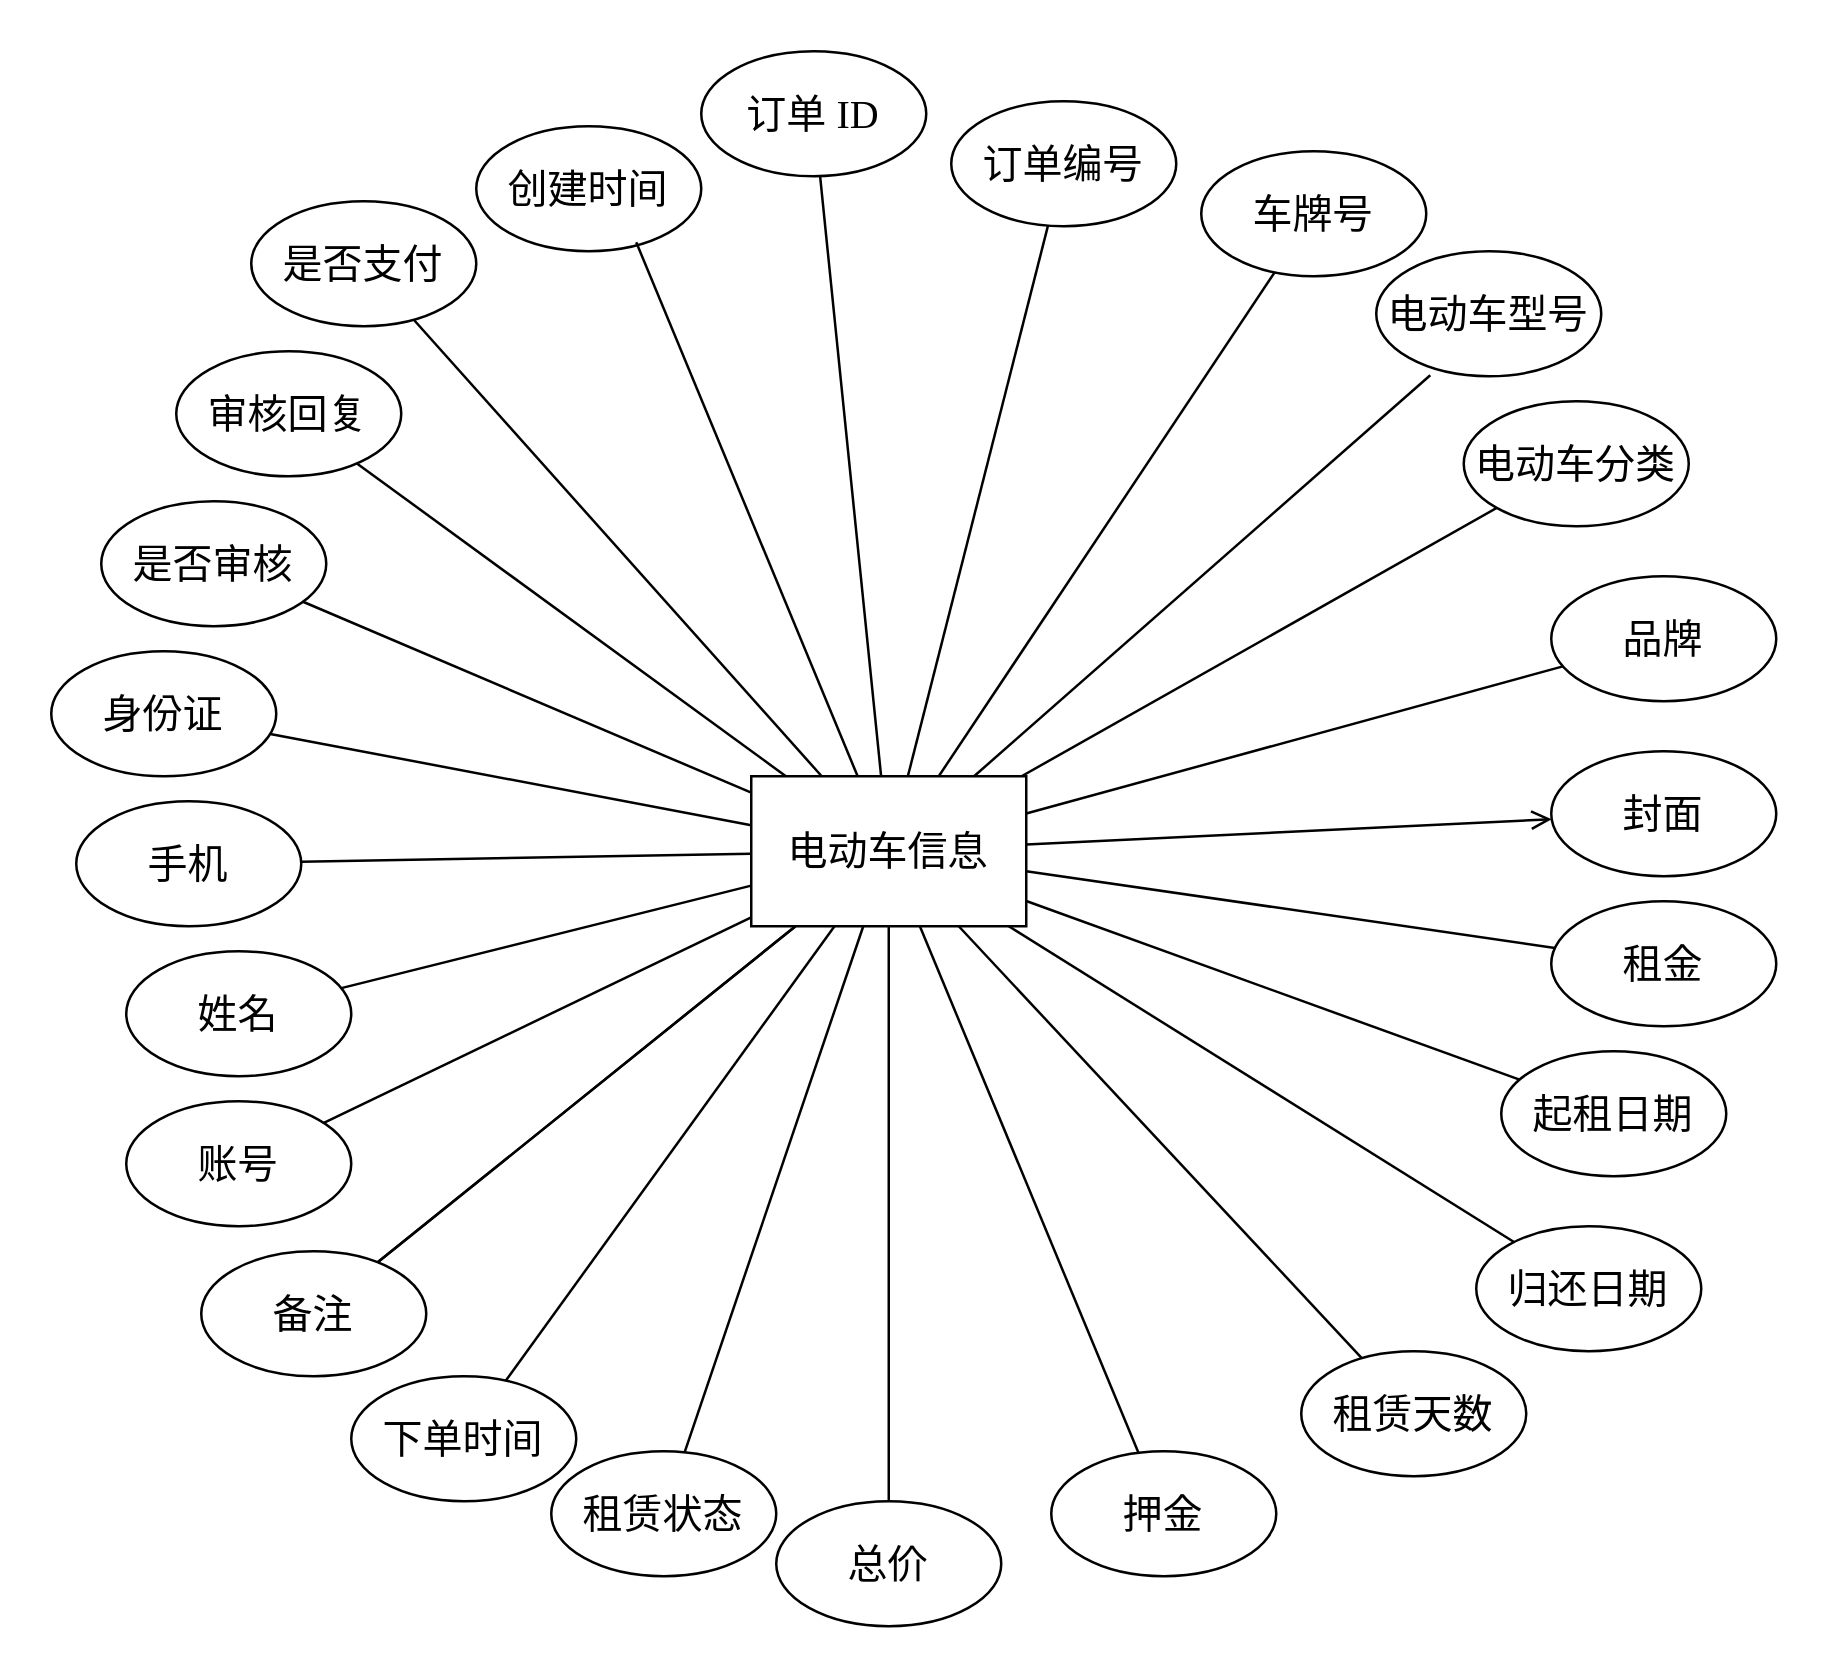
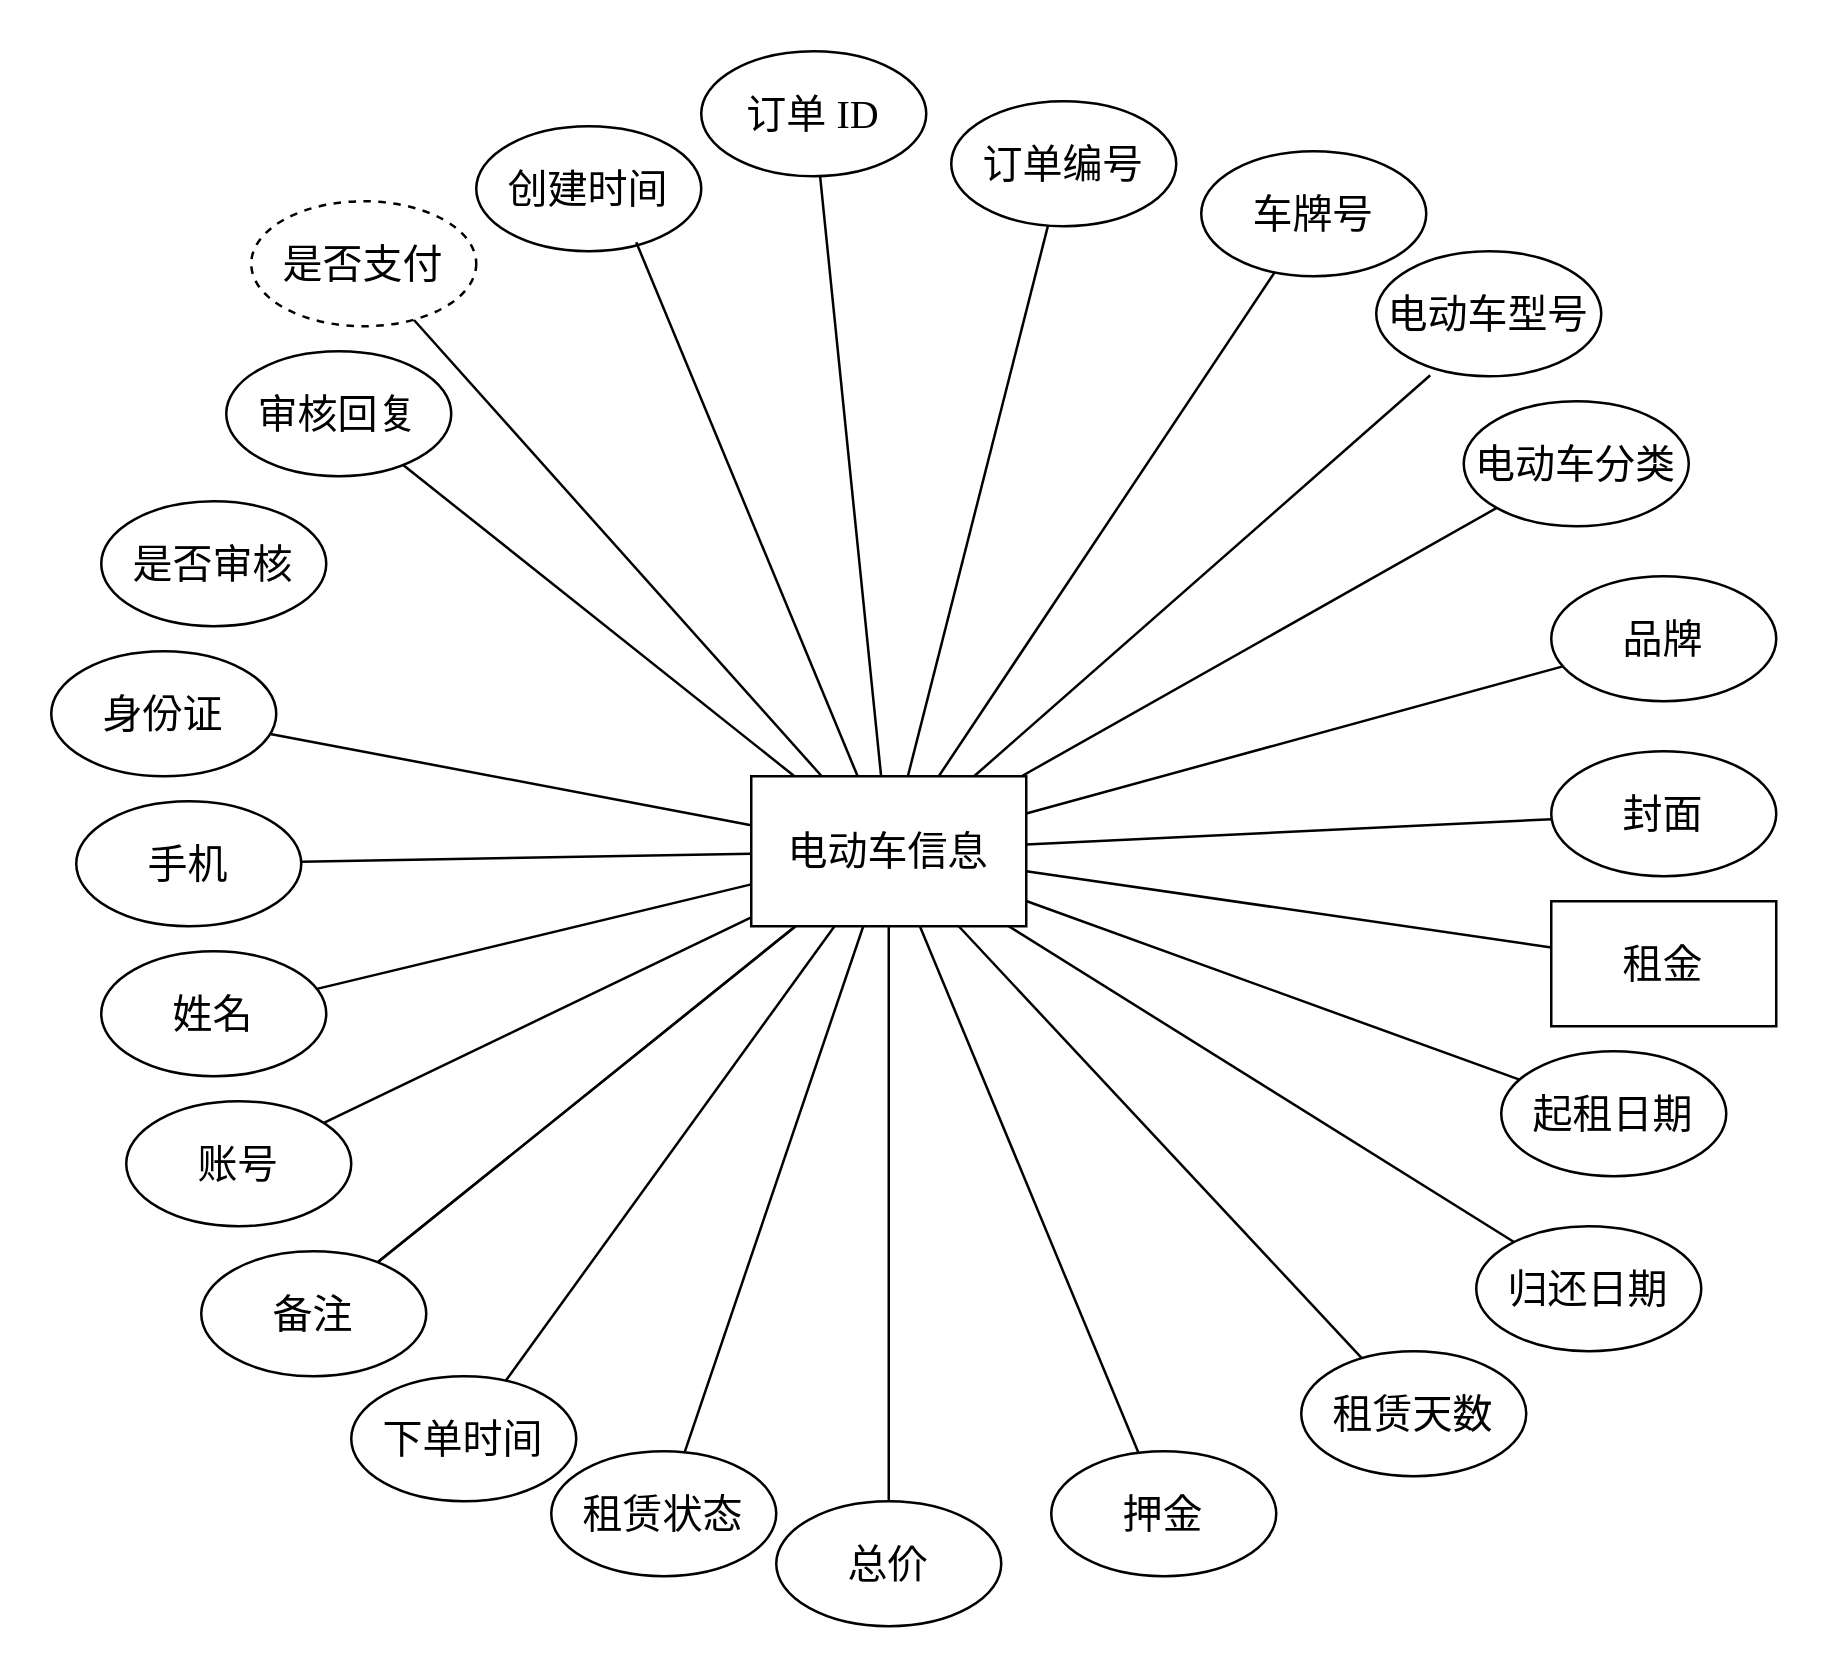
(364, 264) -> (364, 264)
(289, 414) -> (339, 414)
(528, 697) -> none
(1542, 820) -> (1544, 820)
(1664, 964) -> (1664, 964)
(239, 1014) -> (214, 1014)
